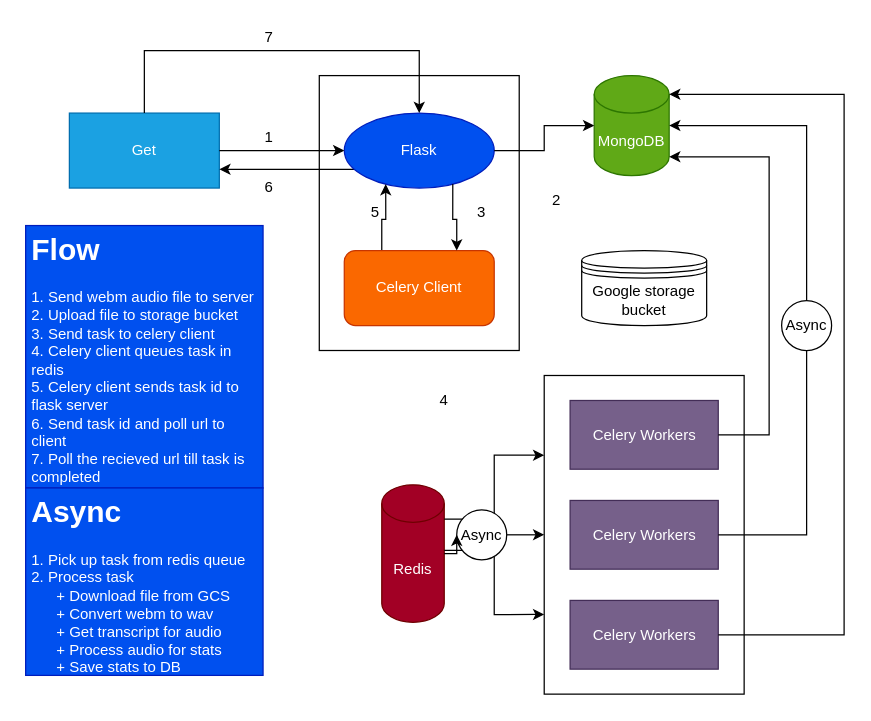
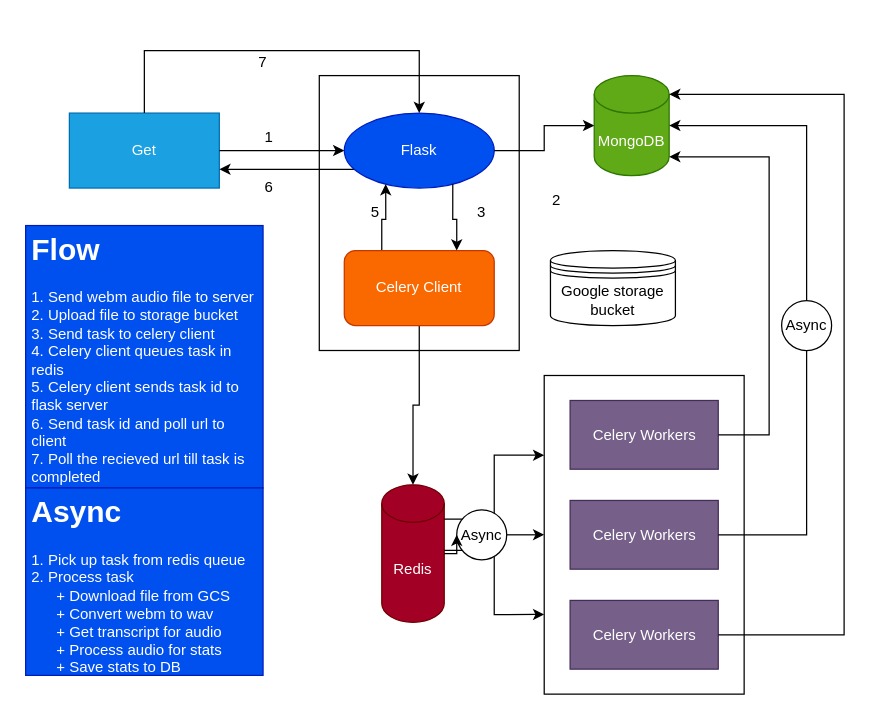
(269, 38) -> (263, 63)
(644, 288) -> (613, 288)
(444, 401) -> none
none -> (419, 404)
